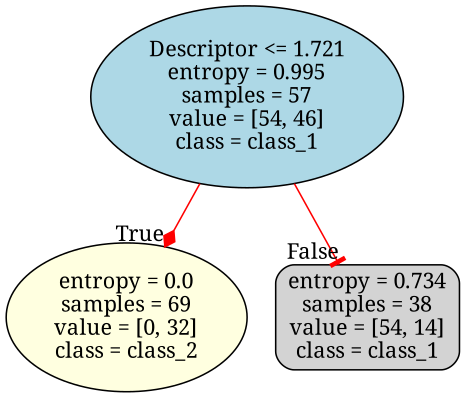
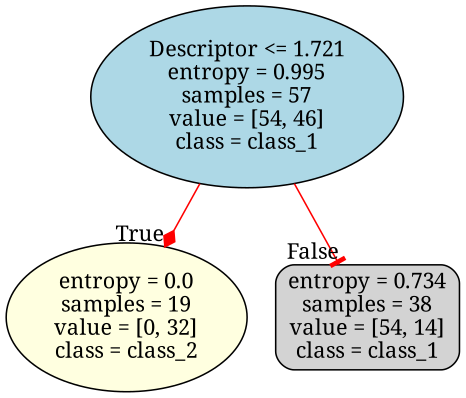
(127, 317) -> (127, 317)
